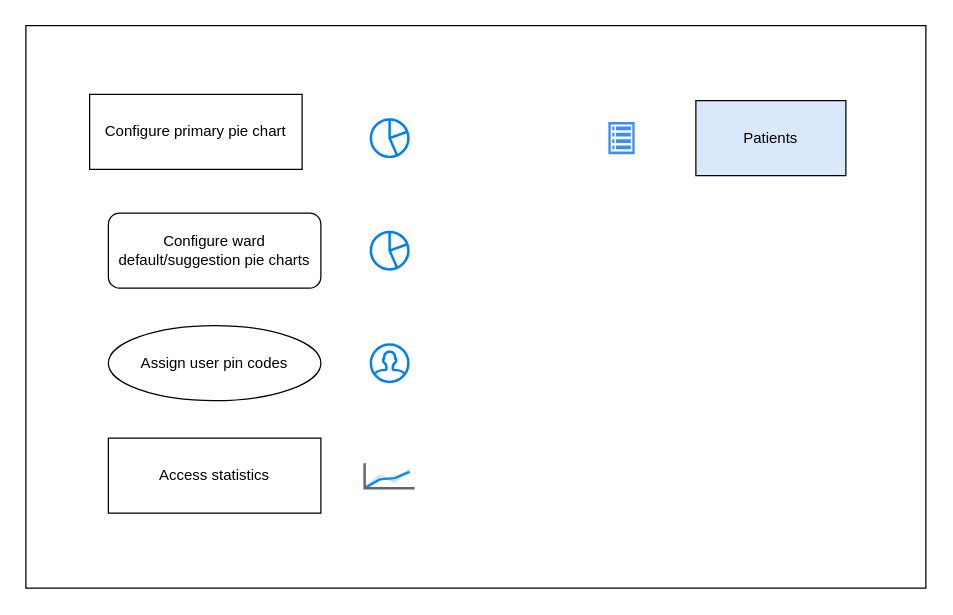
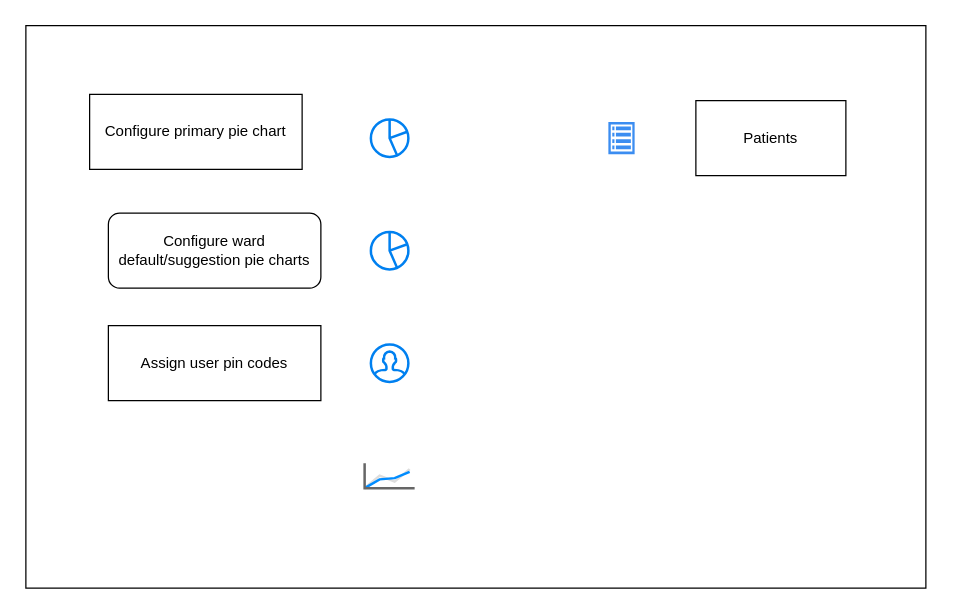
(771, 138) -> (771, 138)
(214, 363) -> (214, 363)
(214, 476) -> none
